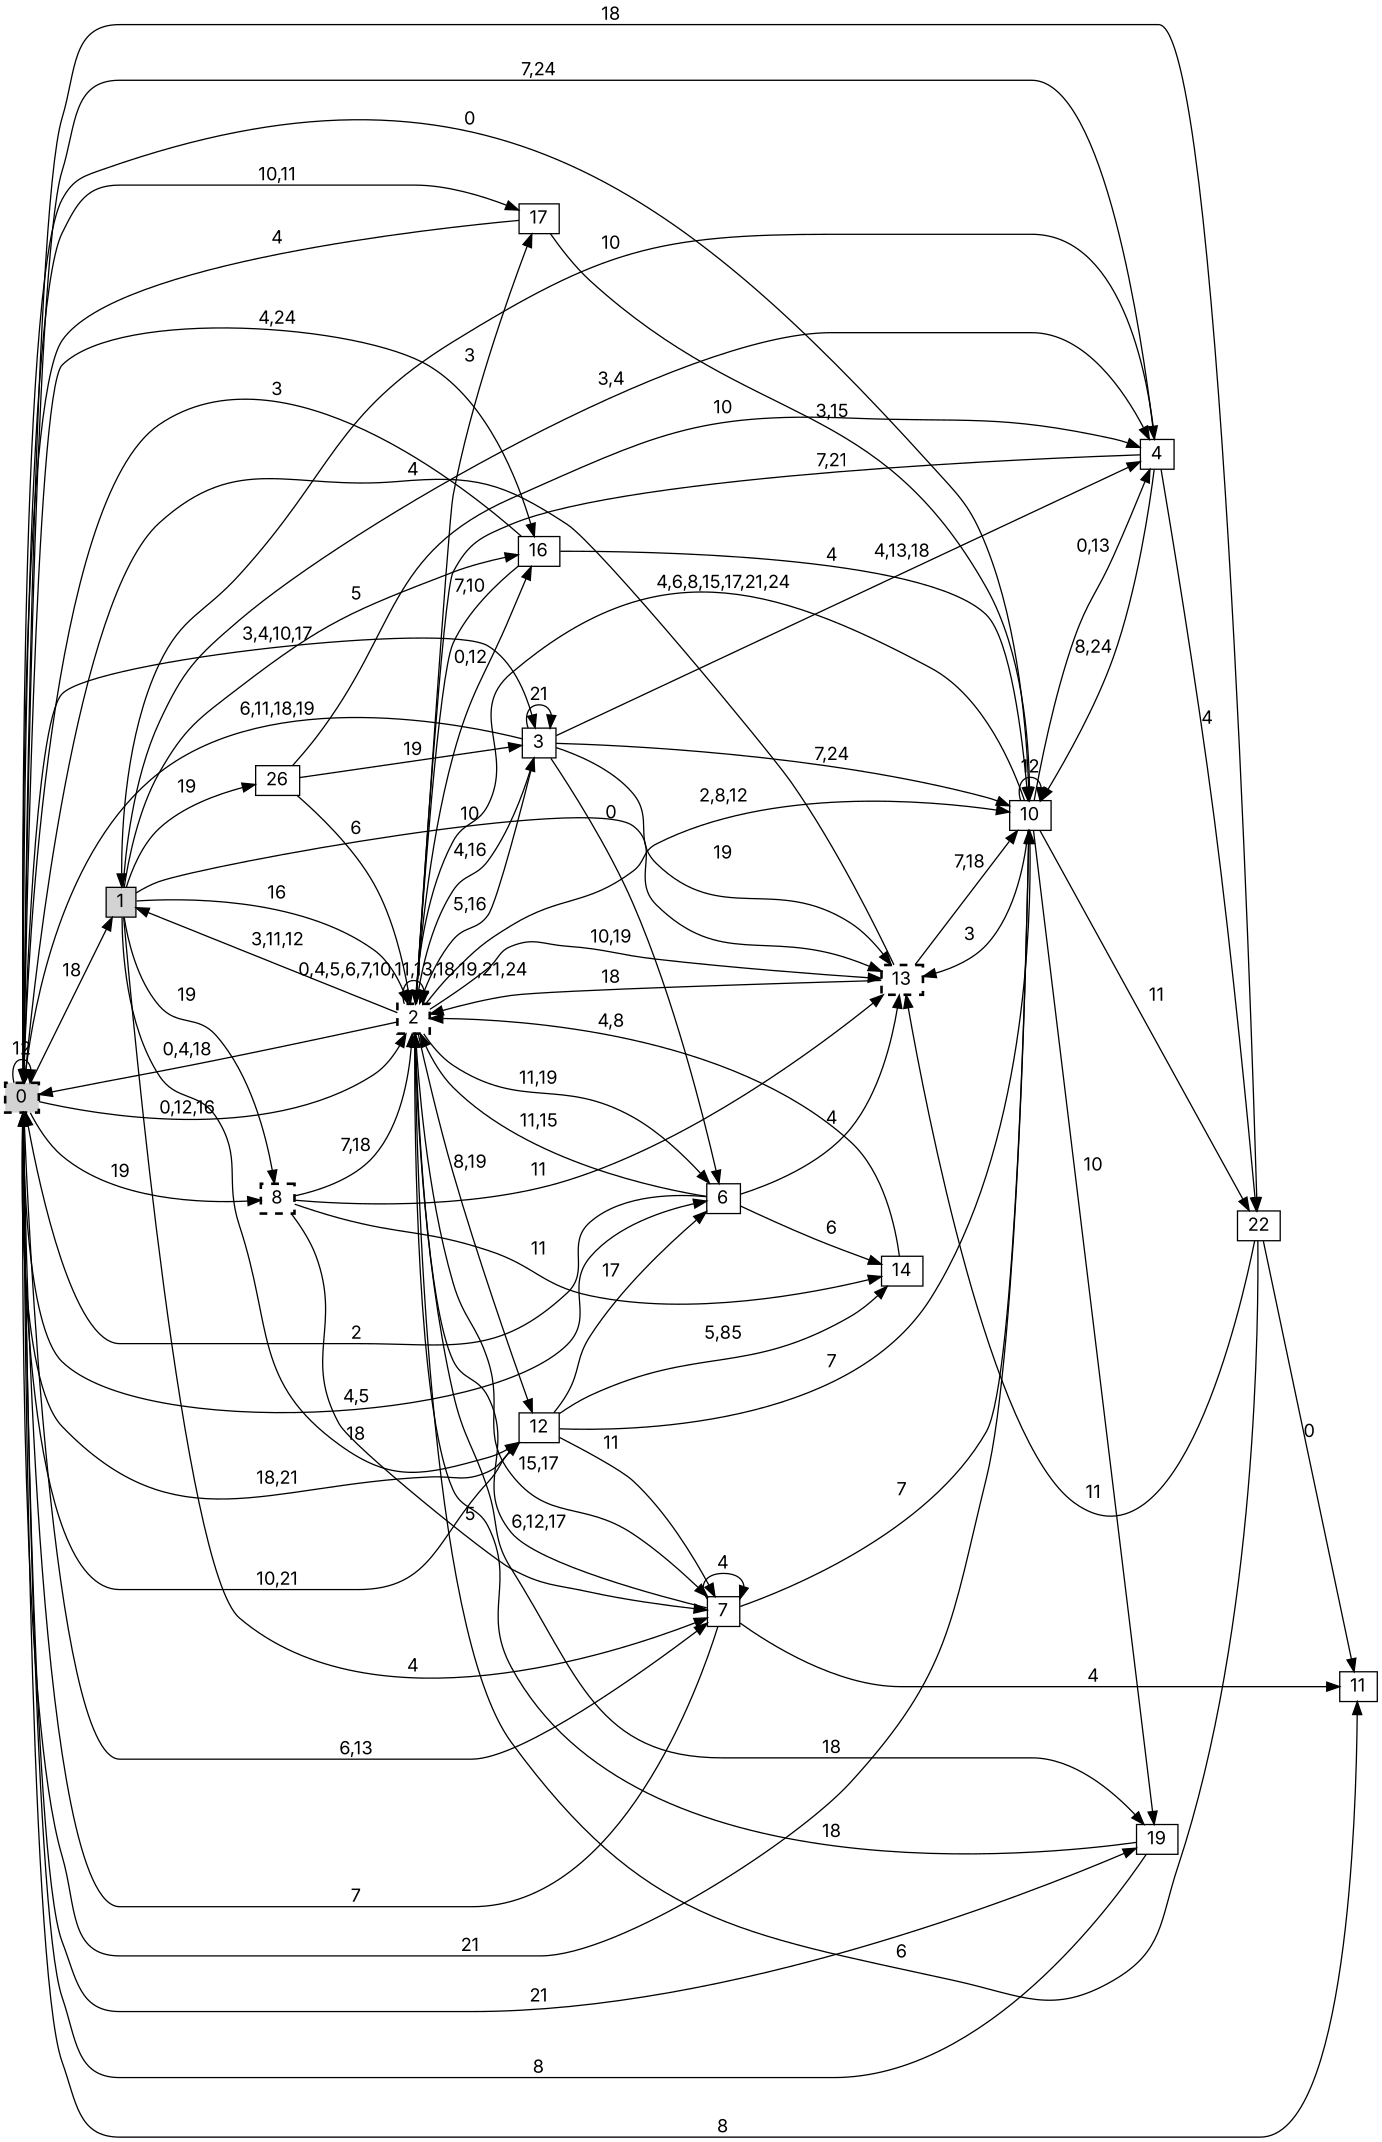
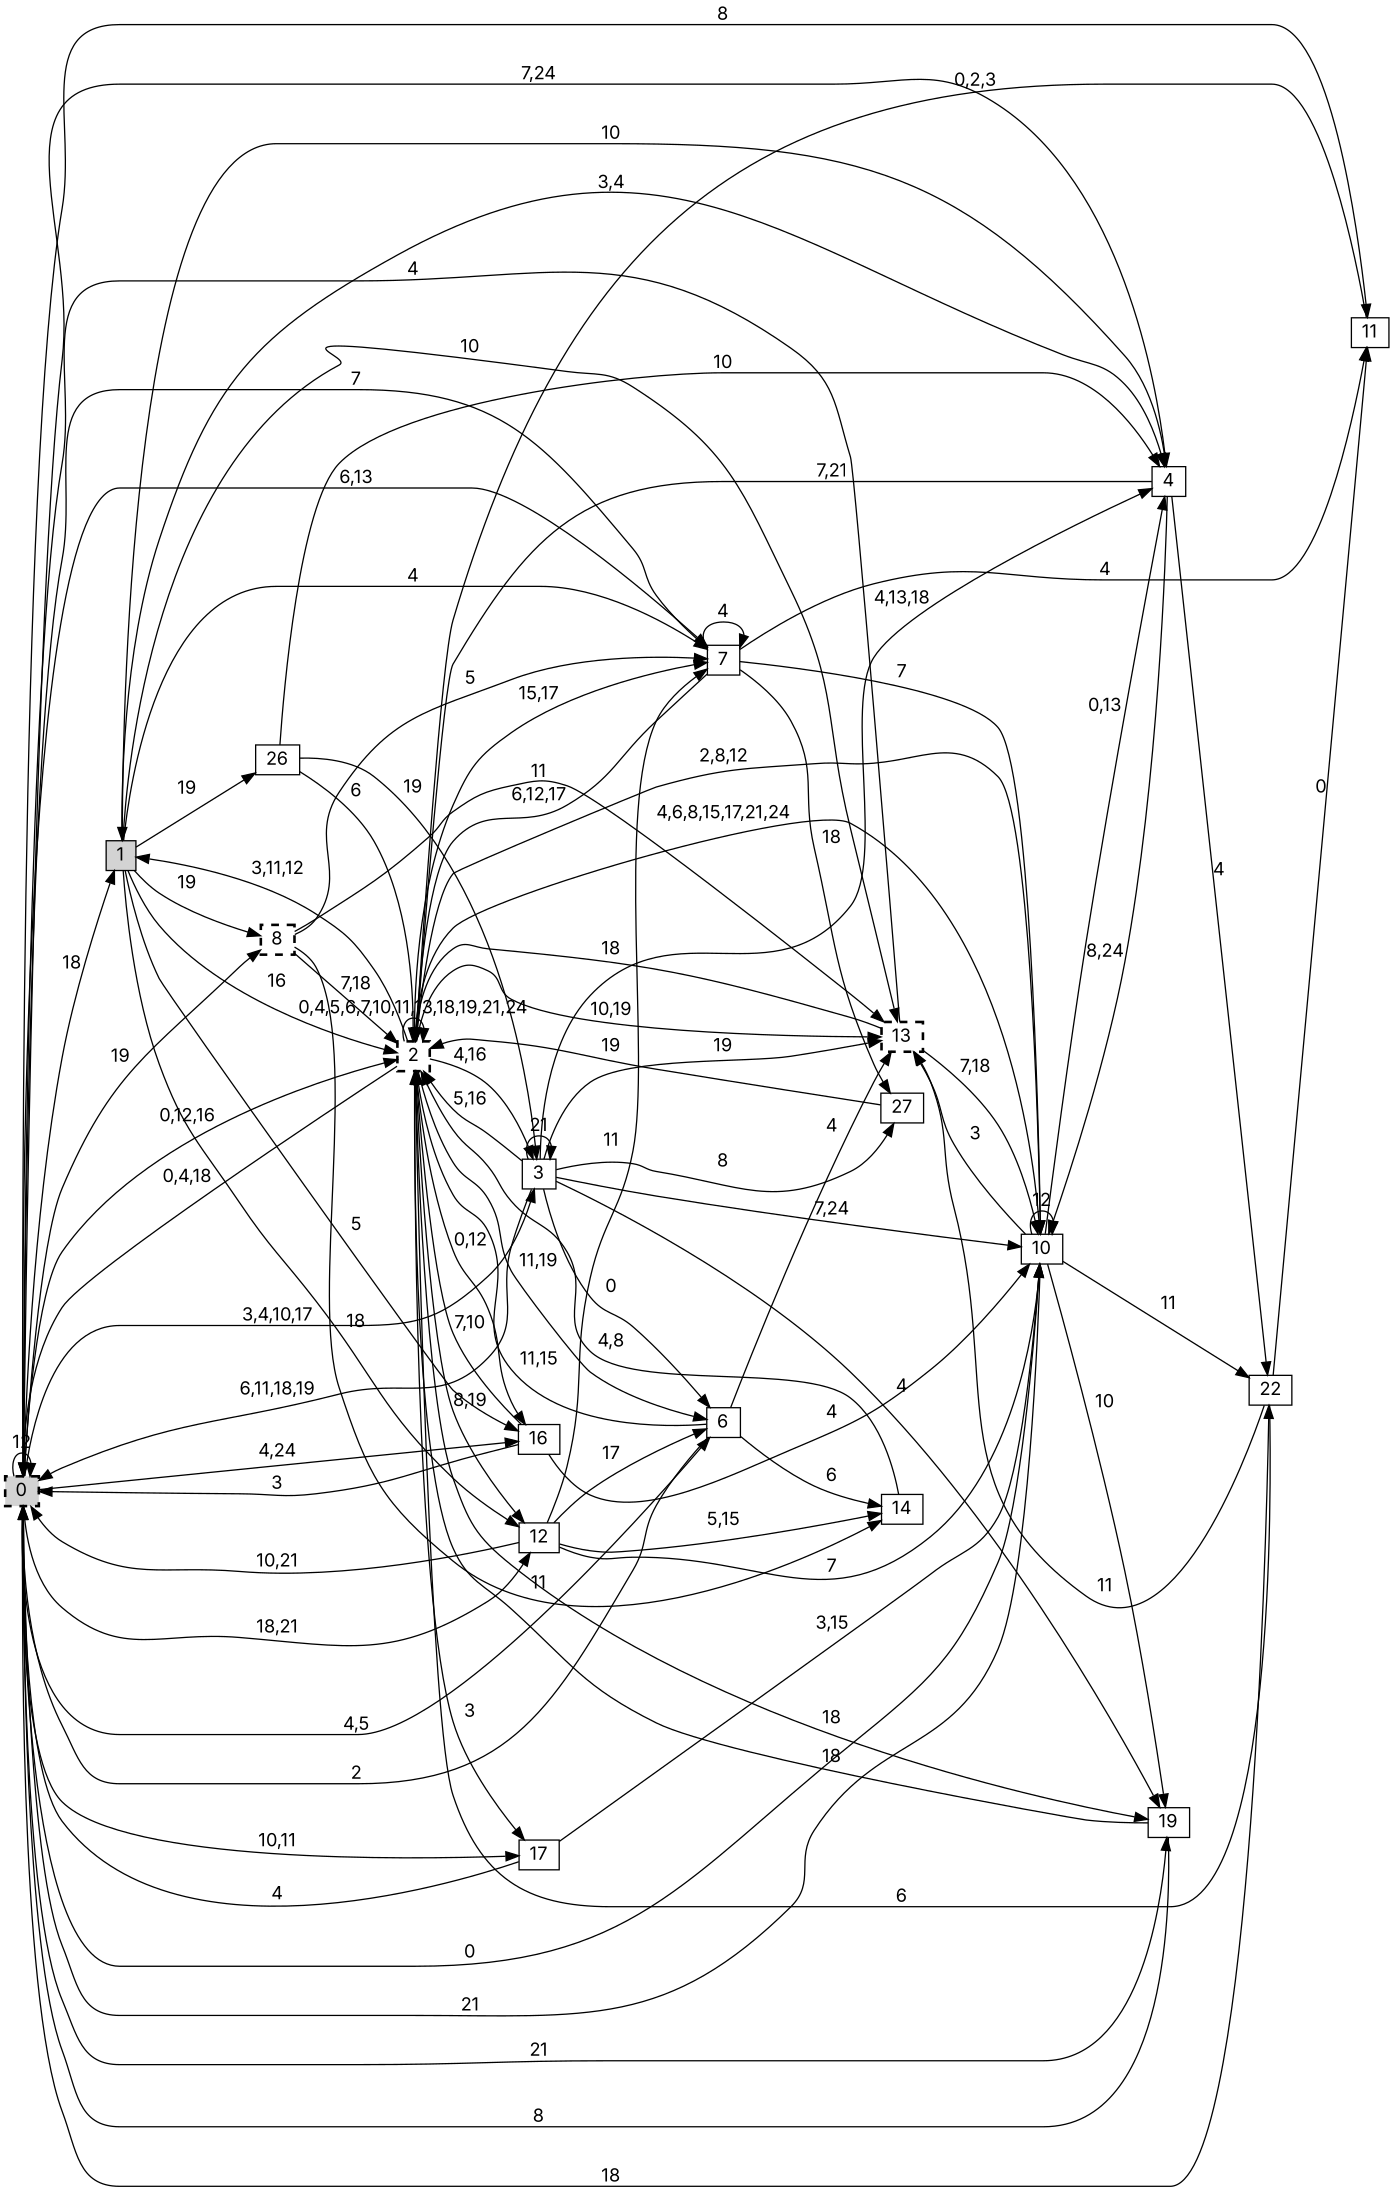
none -> (681, 215)
none -> (902, 1108)
(724, 1334) -> (724, 1520)
none -> (909, 1434)
